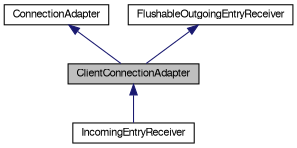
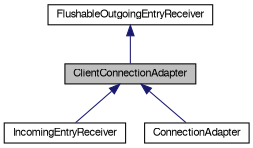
(99, 48) -> (168, 107)
